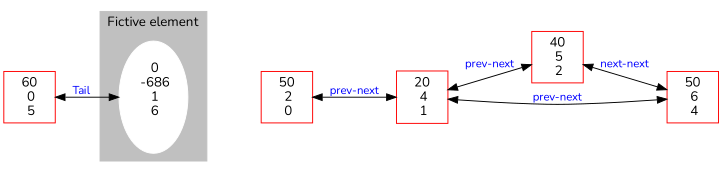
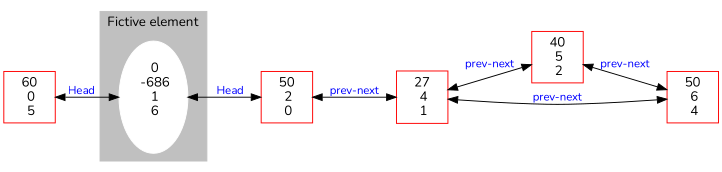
(625, 64) -> (625, 64)
(81, 91) -> (81, 91)
none -> (224, 97)
(422, 97) -> (422, 97)
